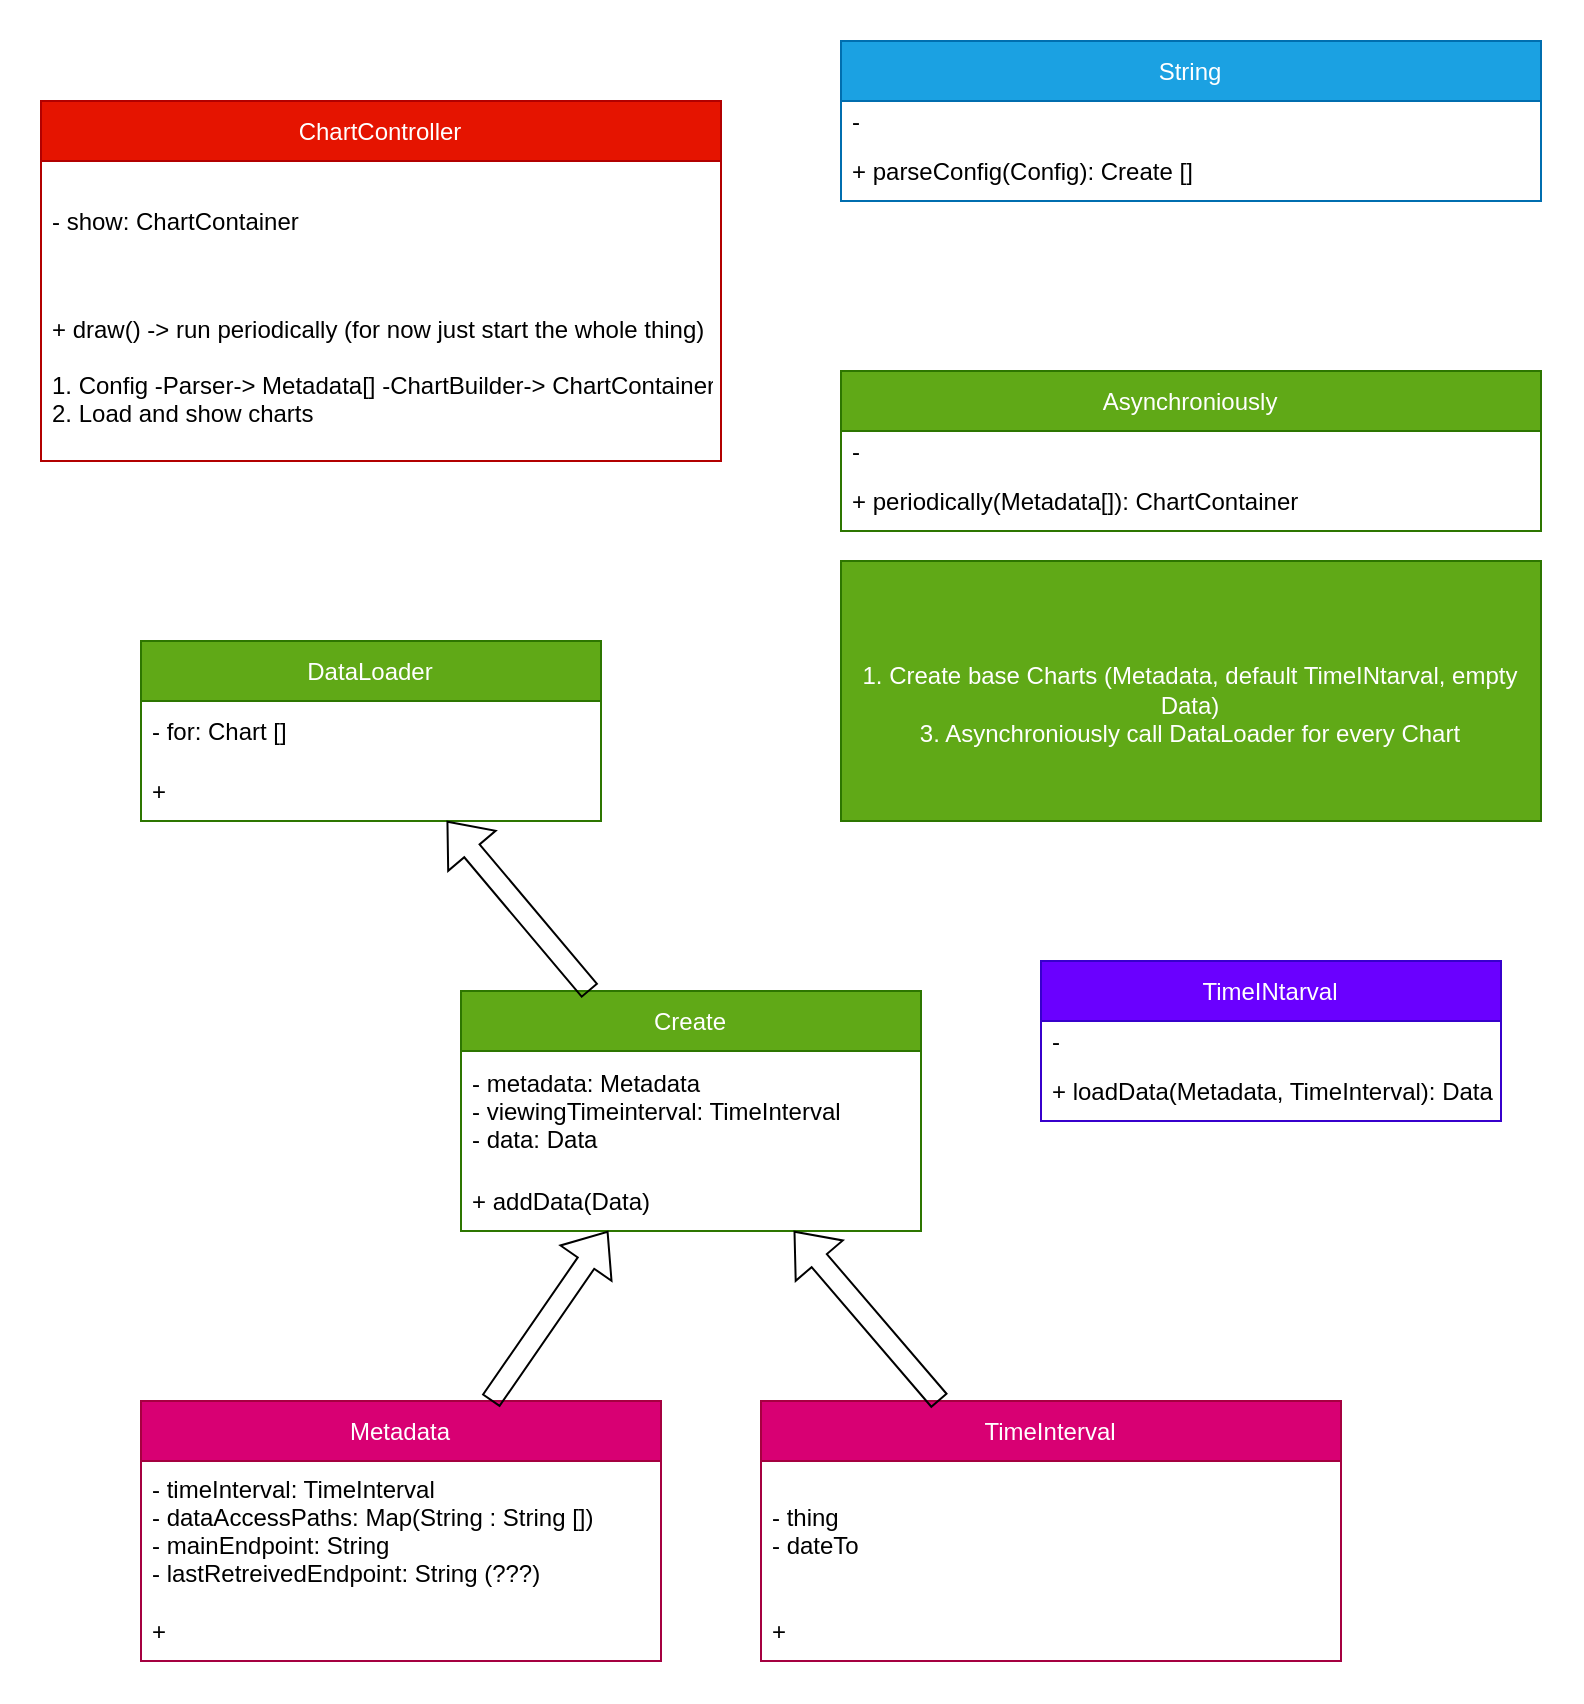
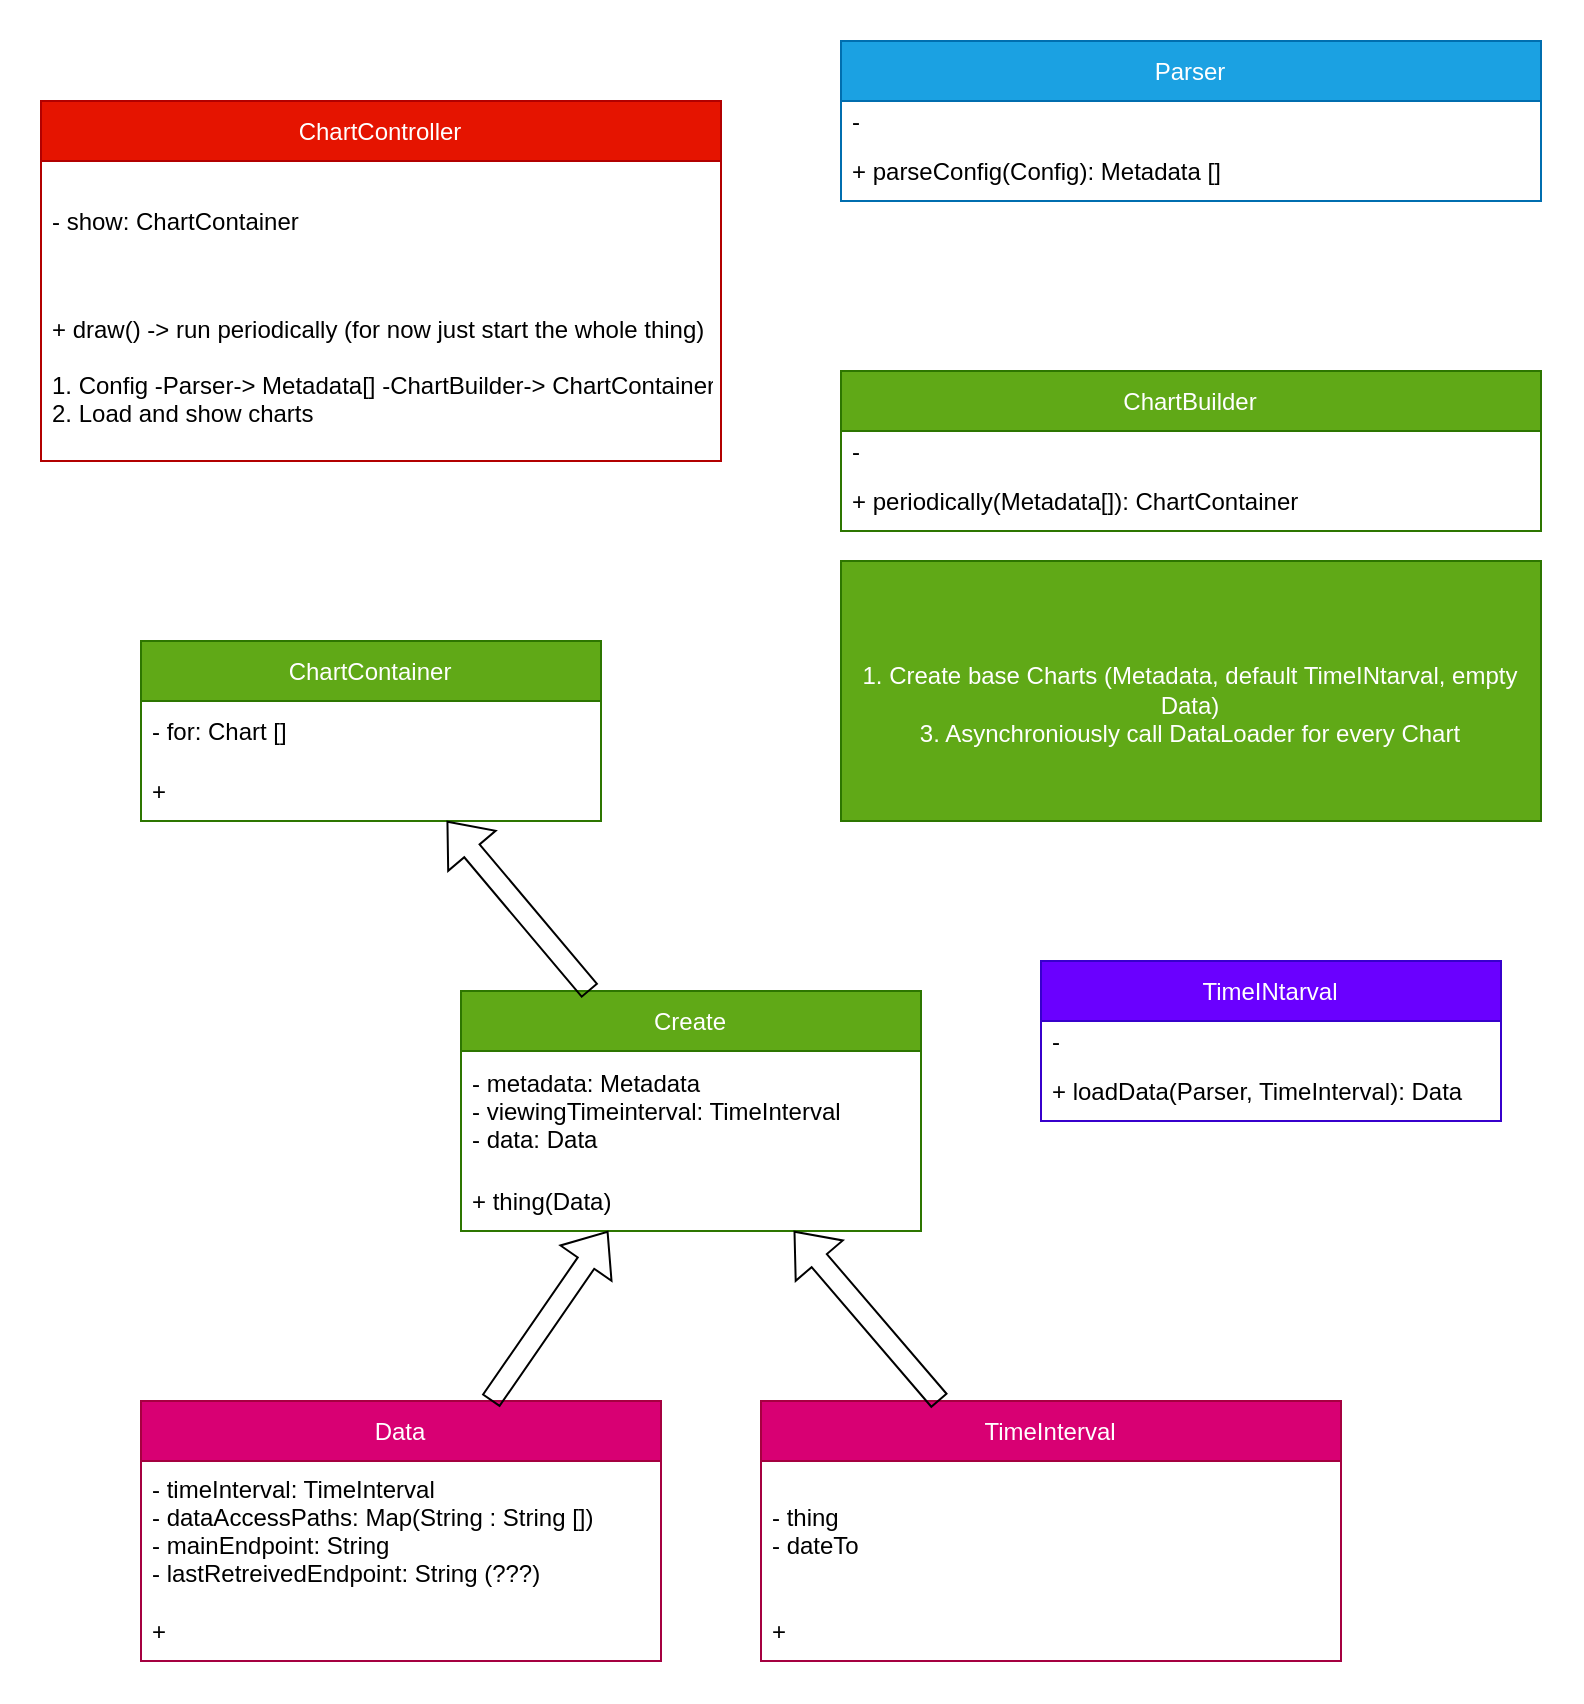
(1190, 72) -> (1190, 72)
(1048, 172) -> (1062, 172)
(1190, 402) -> (1190, 402)
(370, 672) -> (370, 672)
(1296, 1092) -> (1282, 1092)
(570, 1202) -> (553, 1202)
(400, 1432) -> (400, 1432)
